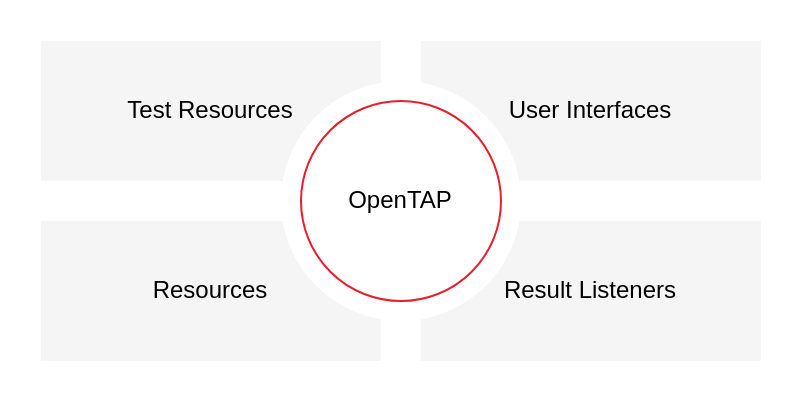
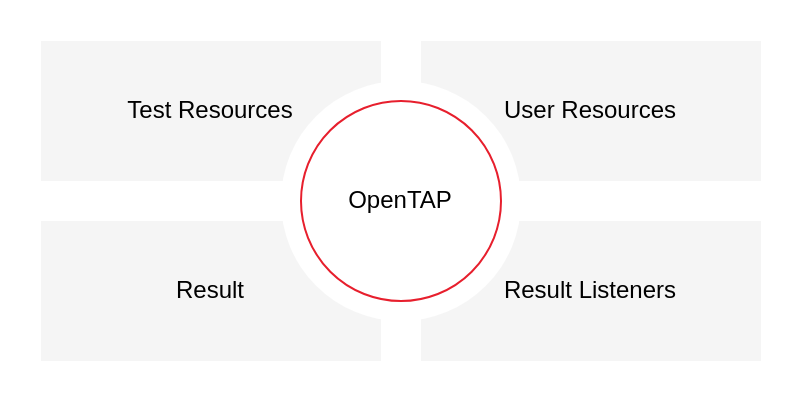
(591, 111) -> (591, 111)
(211, 291) -> (211, 291)
